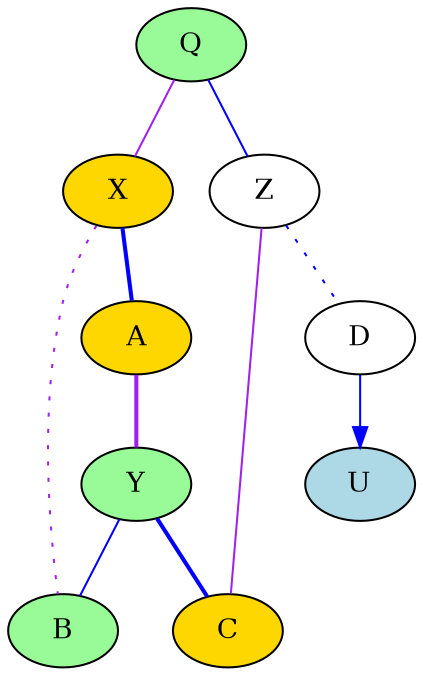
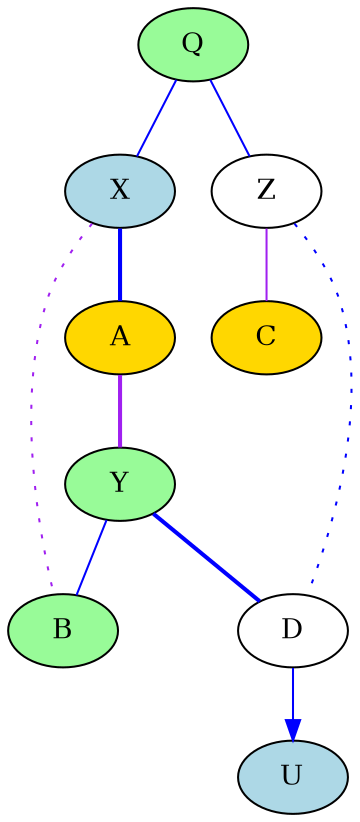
(155, 118) -> (157, 118)
(118, 191) -> (120, 191)
(182, 558) -> (207, 558)
